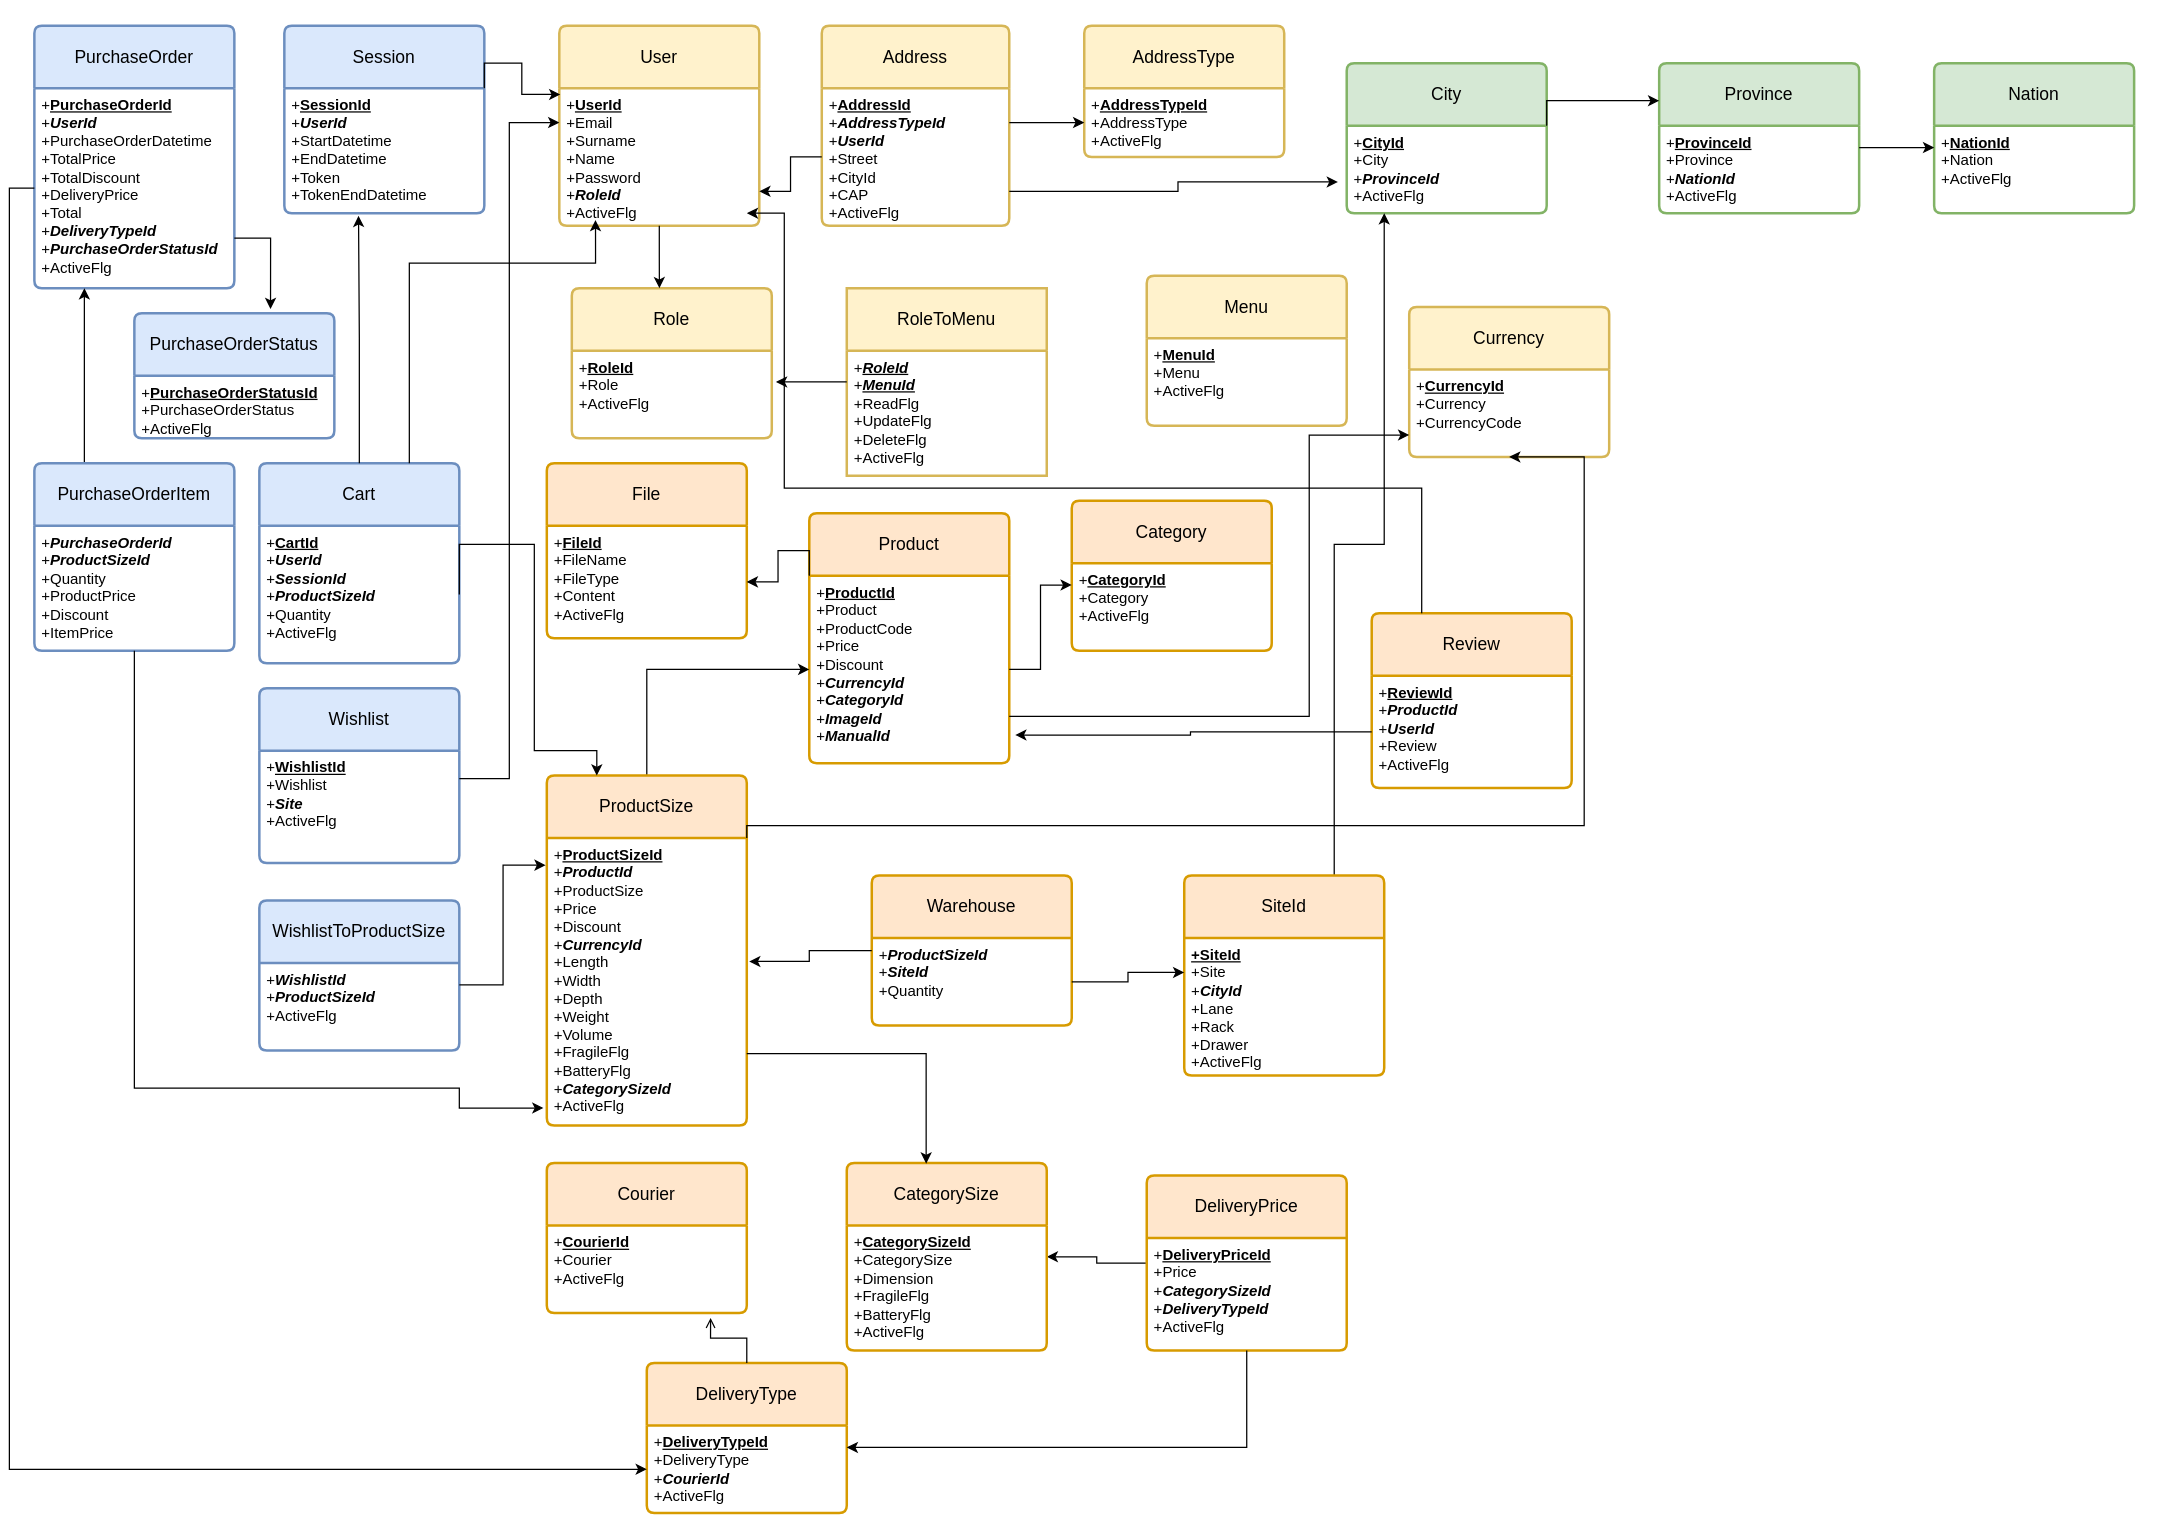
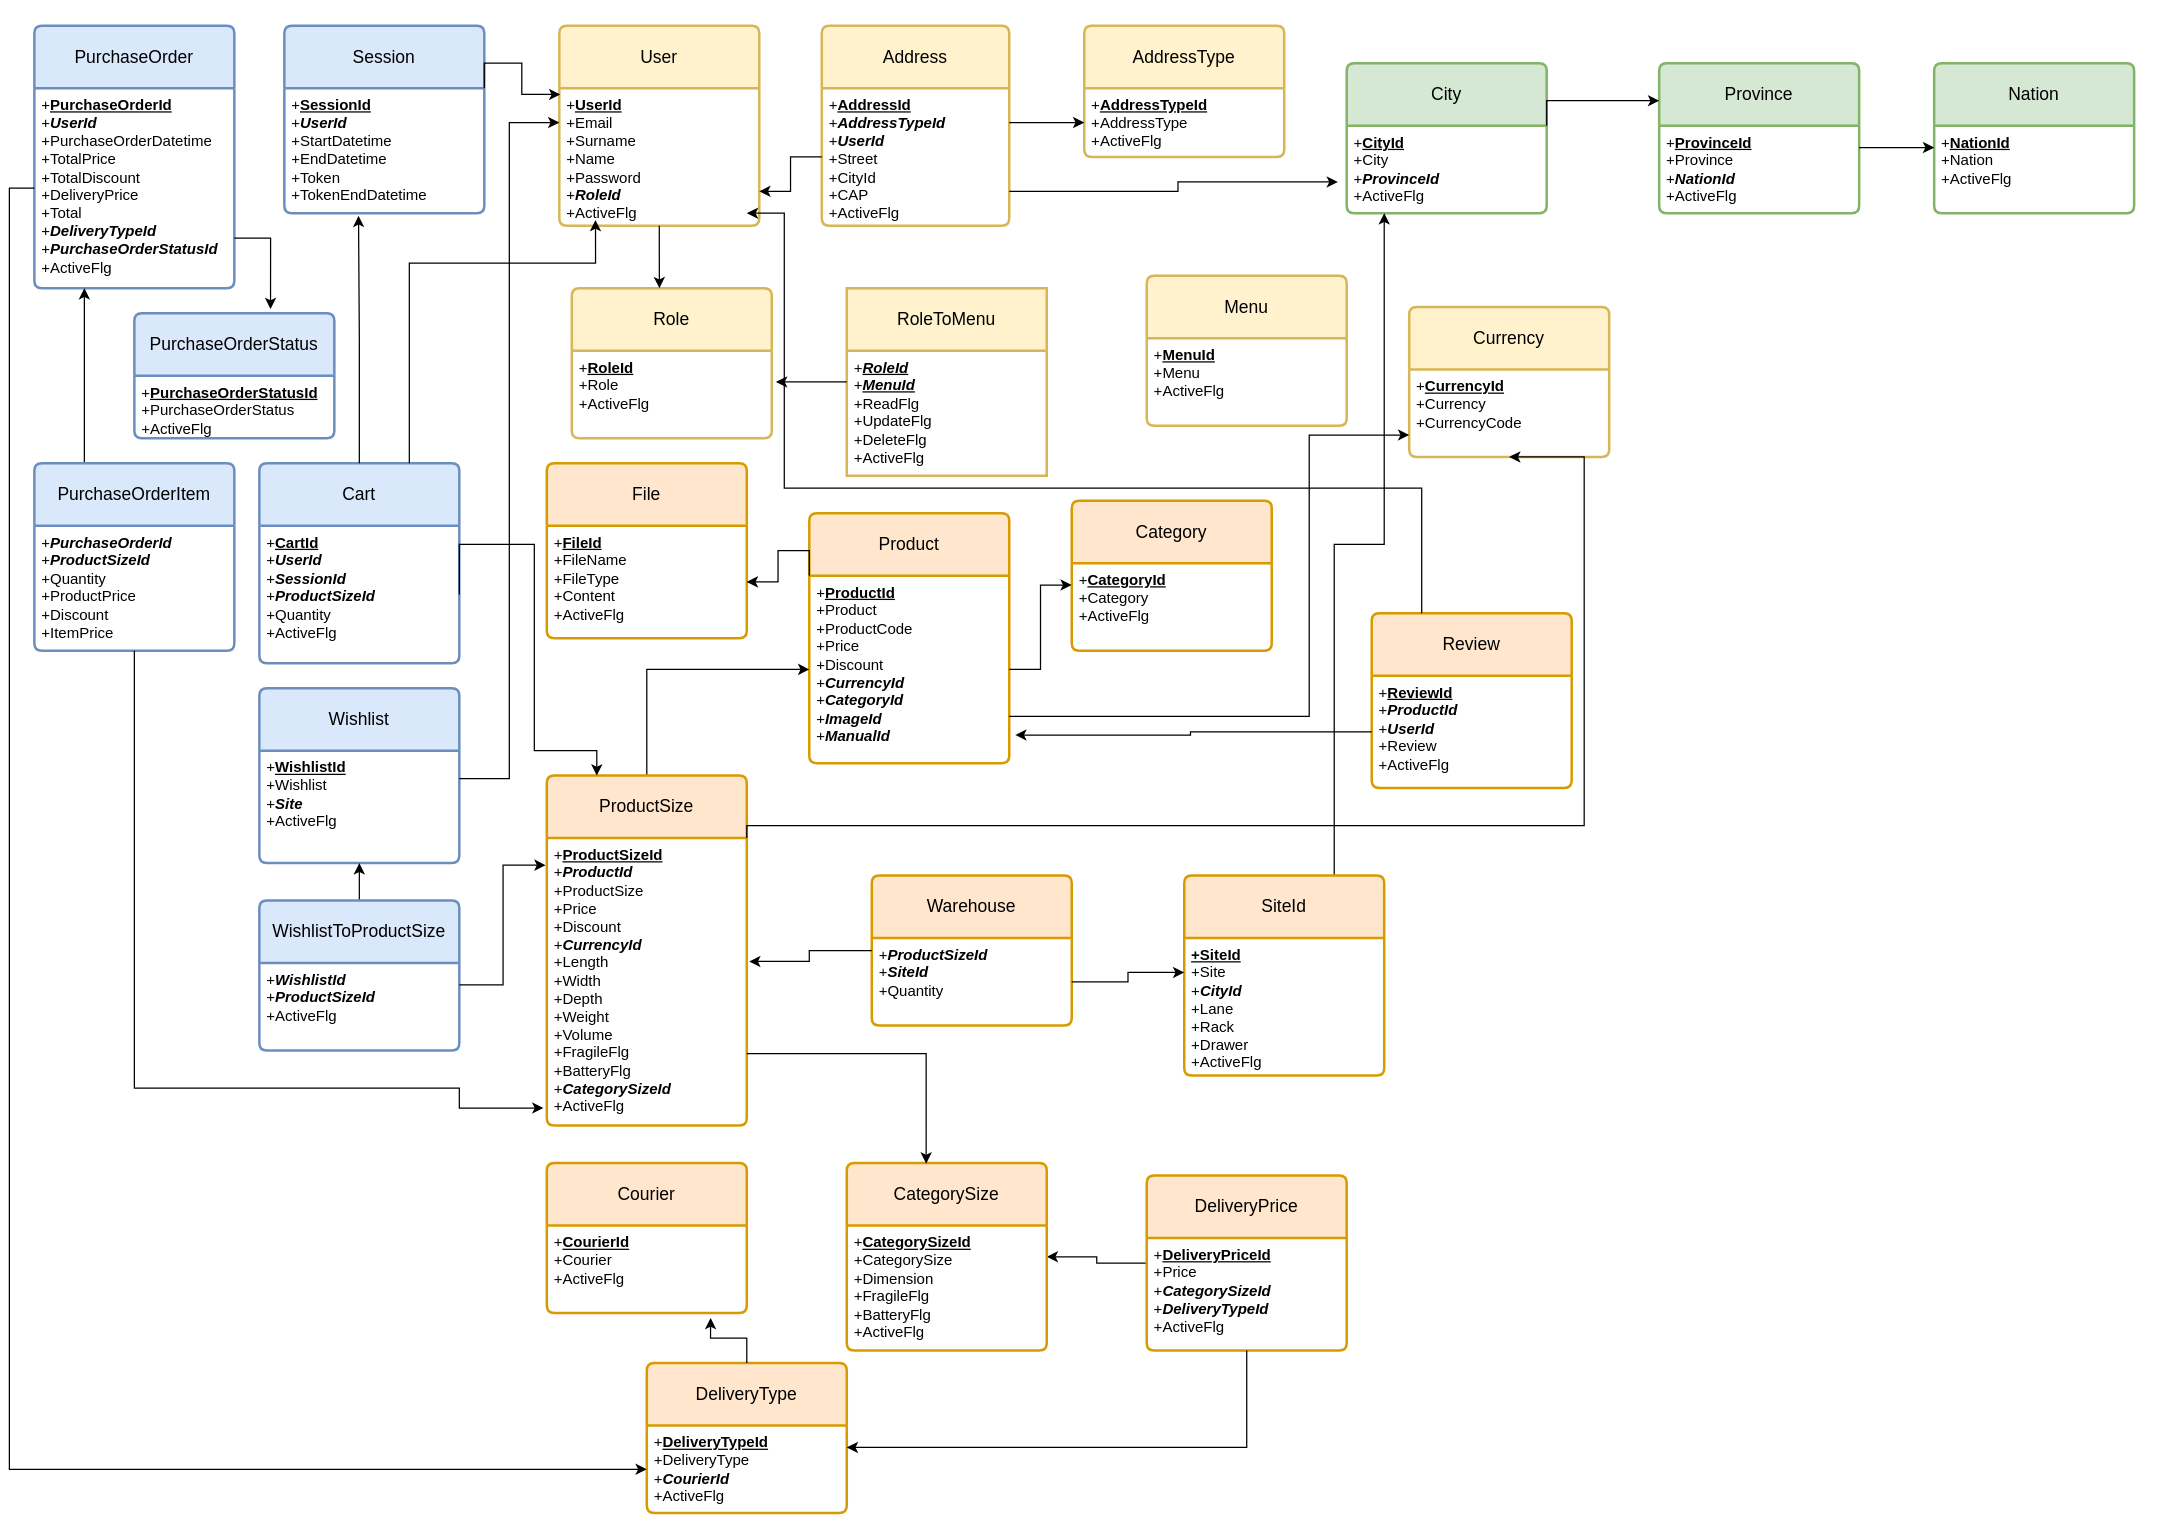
none -> (359, 885)
(711, 1325) -> (711, 1328)
